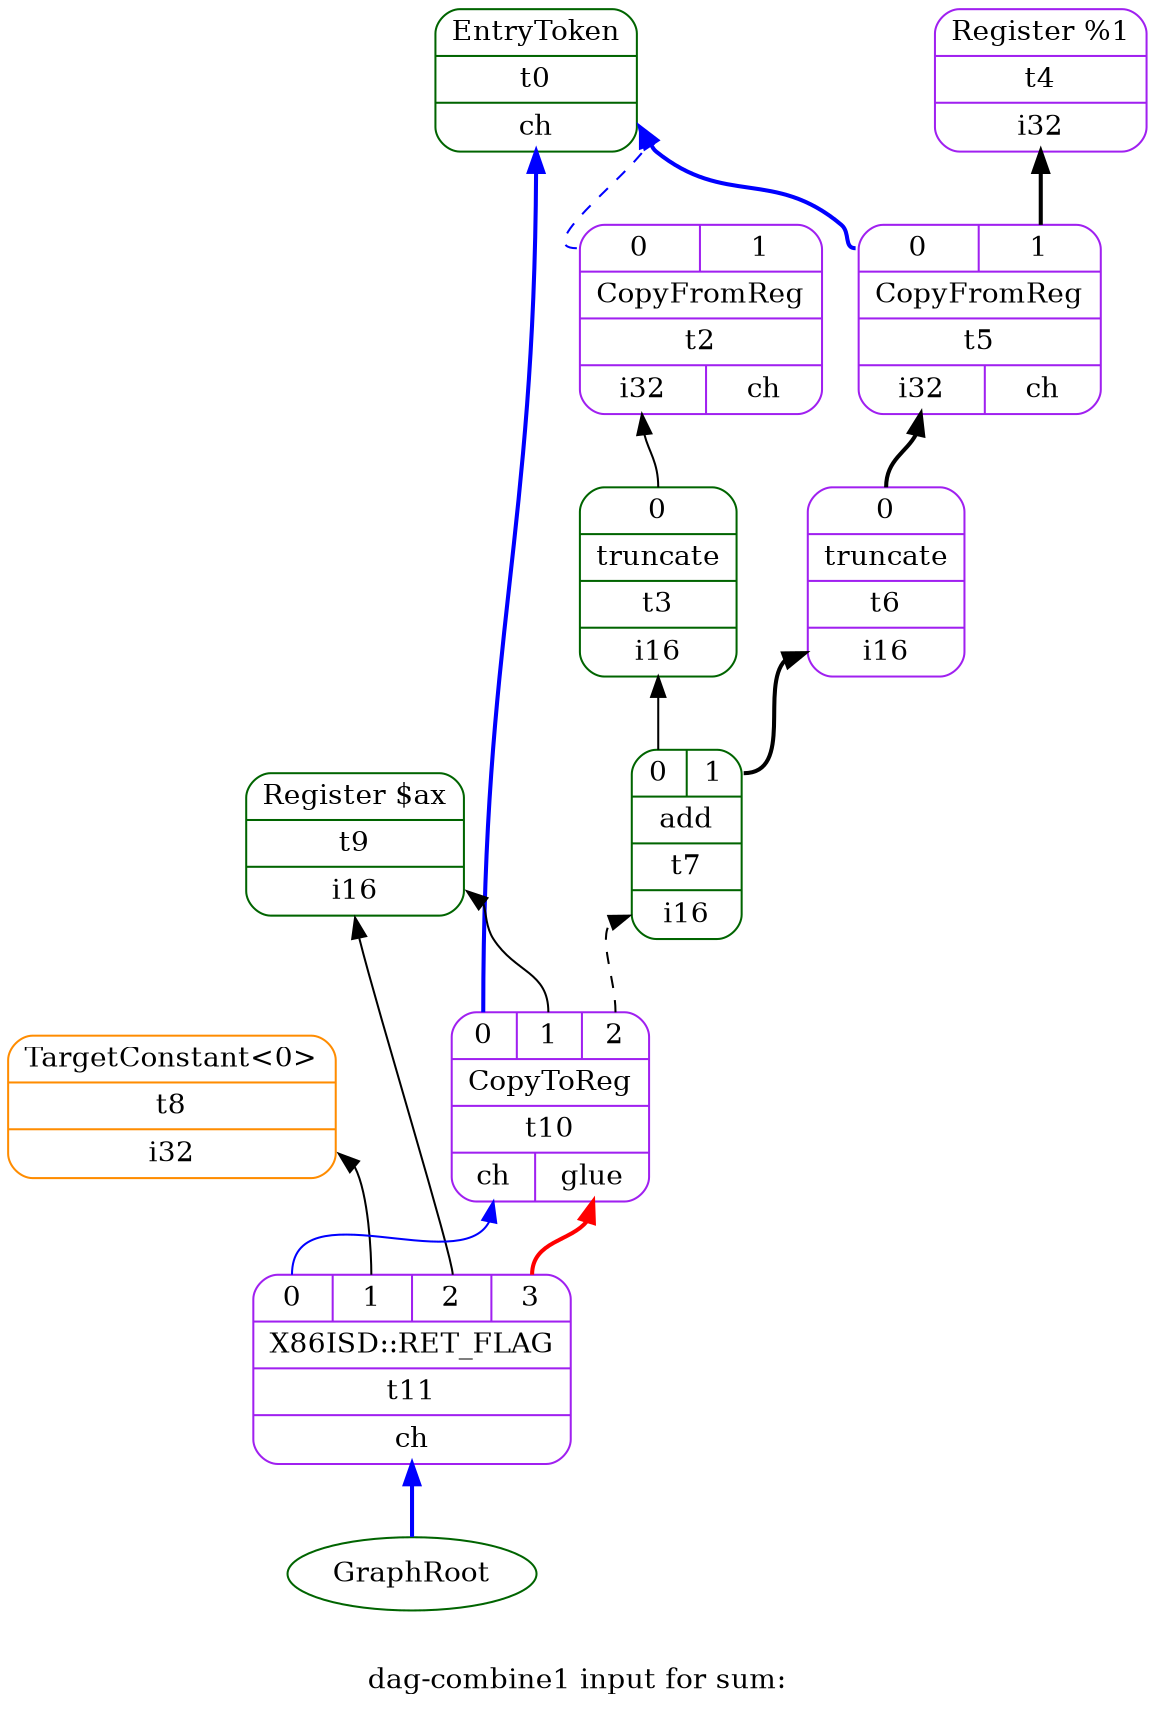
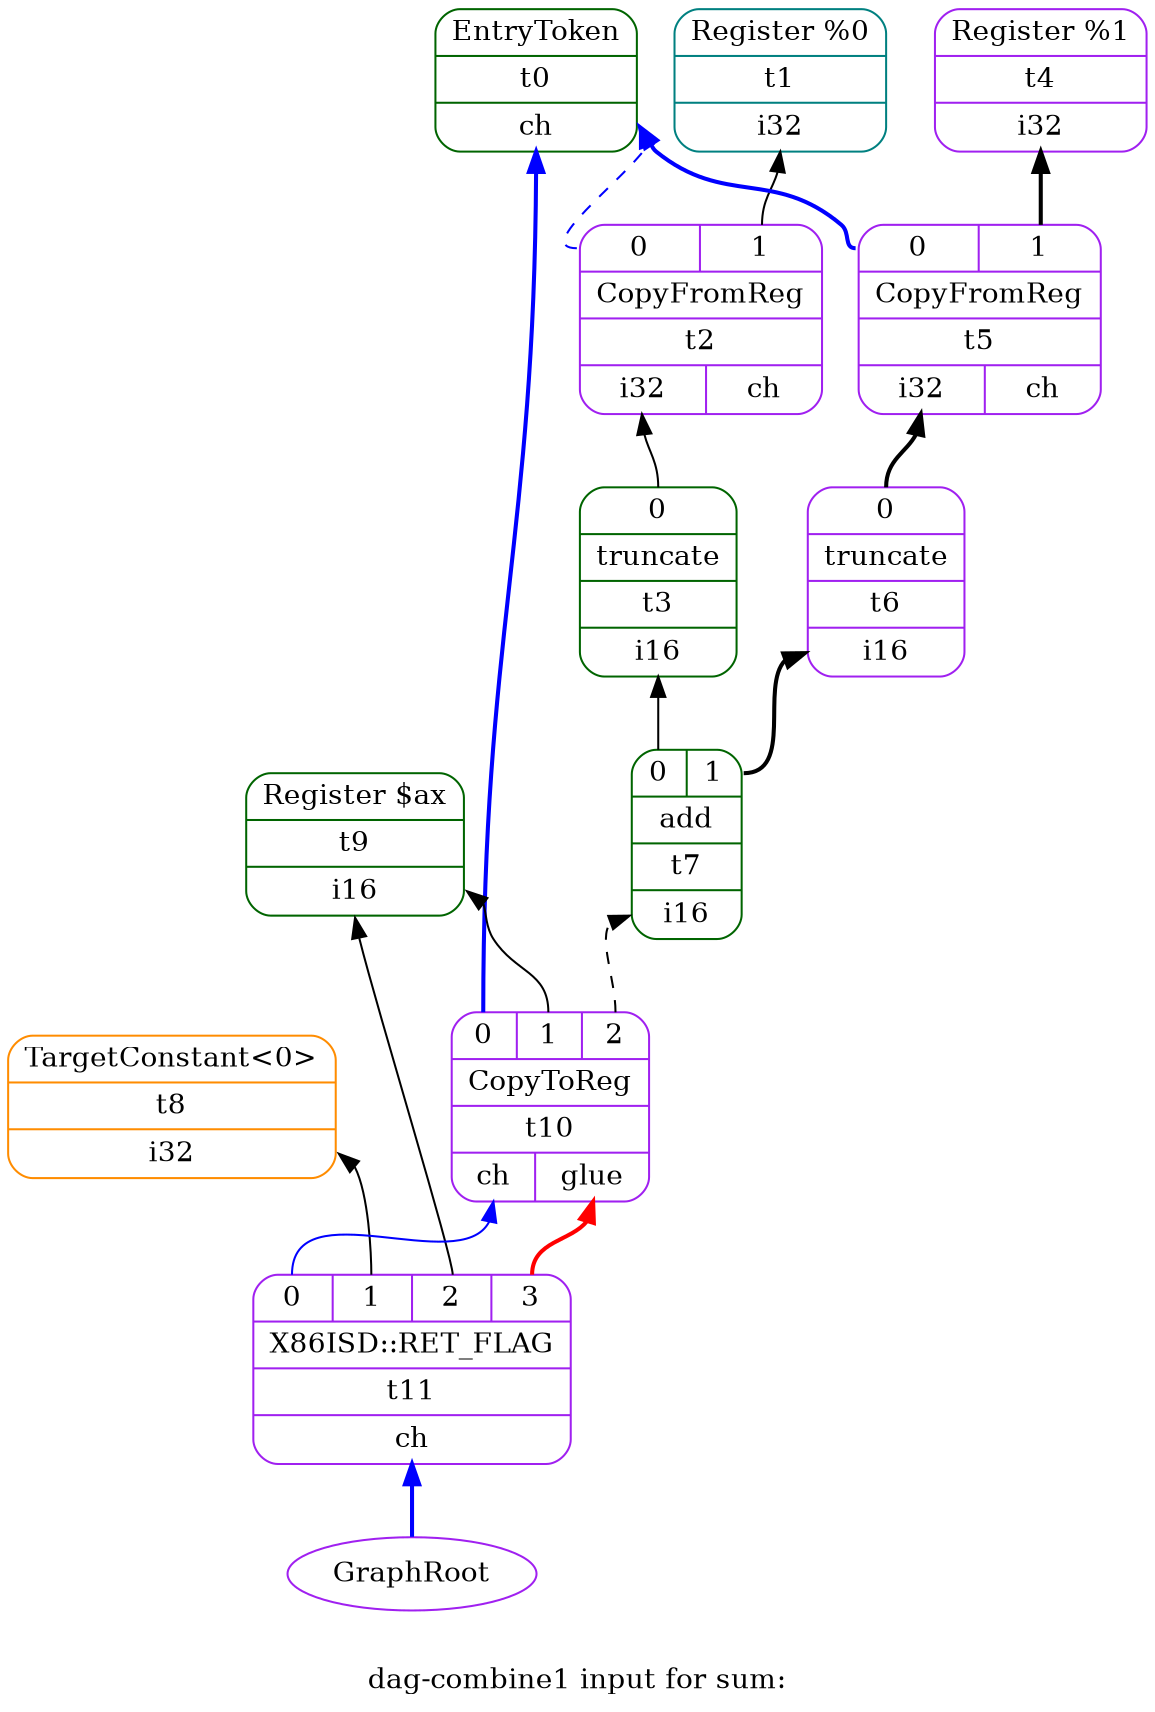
none -> (780, 80)
(412, 1574) -> (412, 1574)
